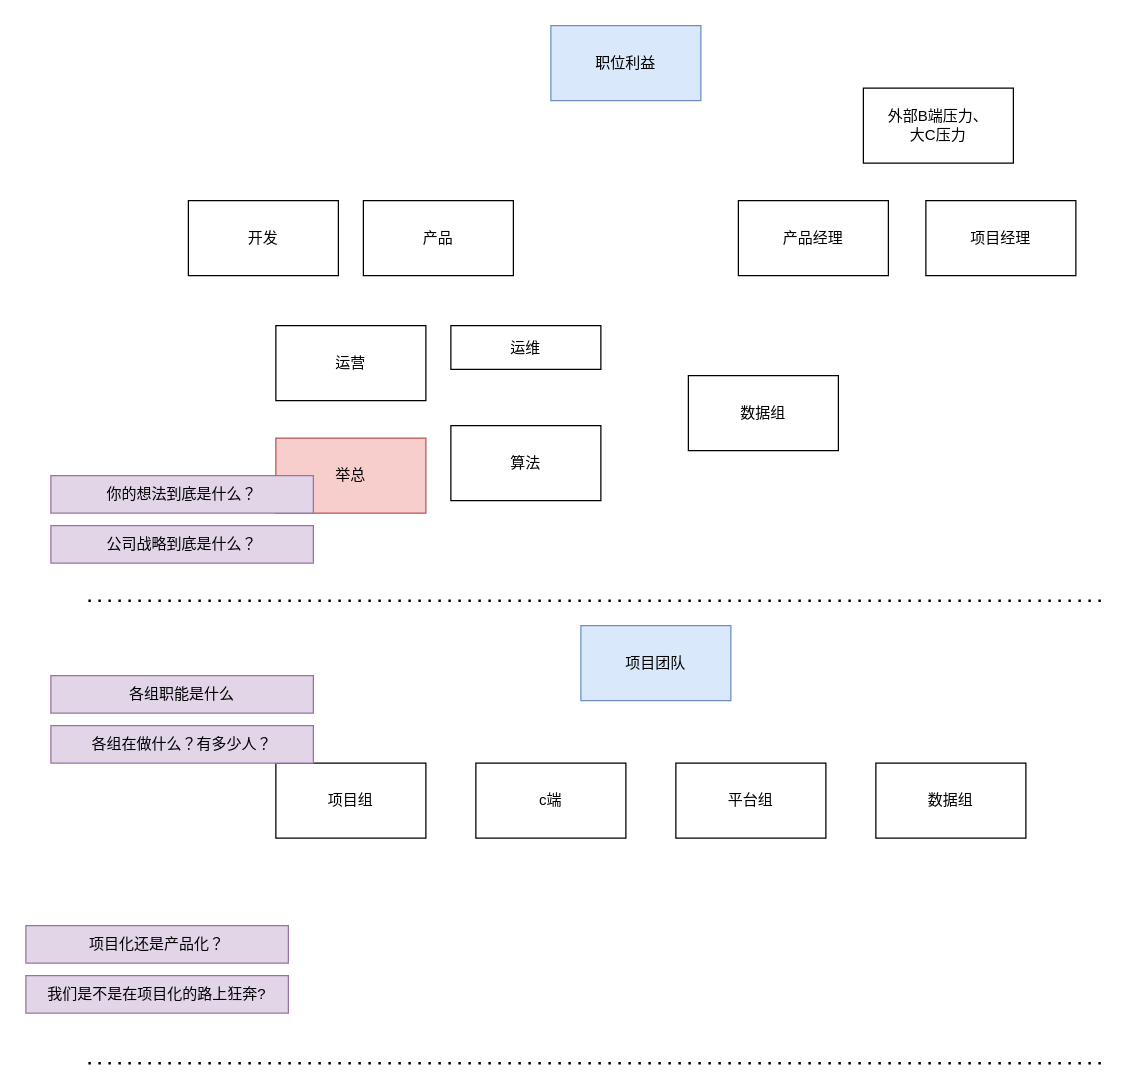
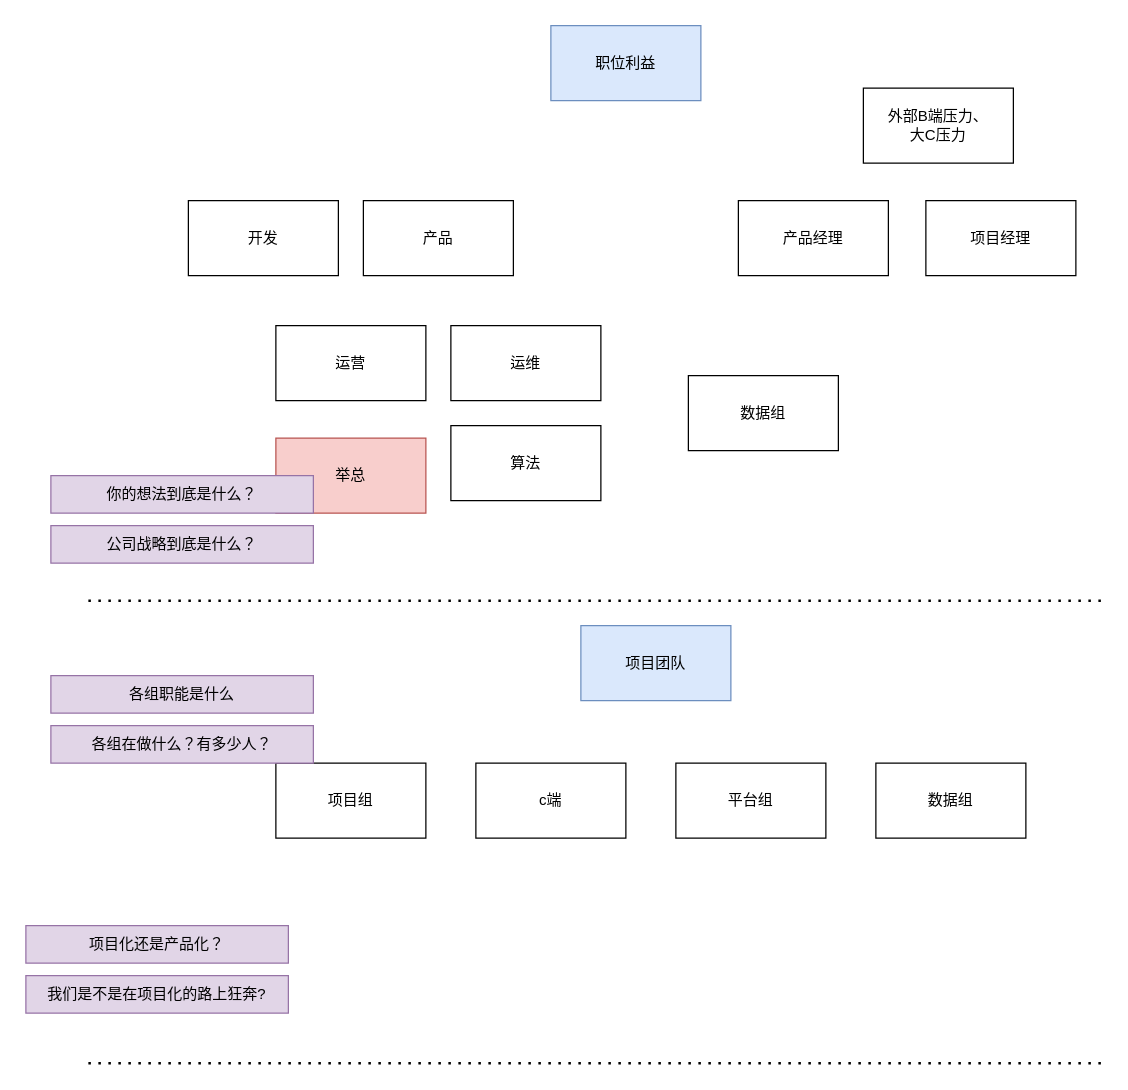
(526, 348) -> (526, 363)
